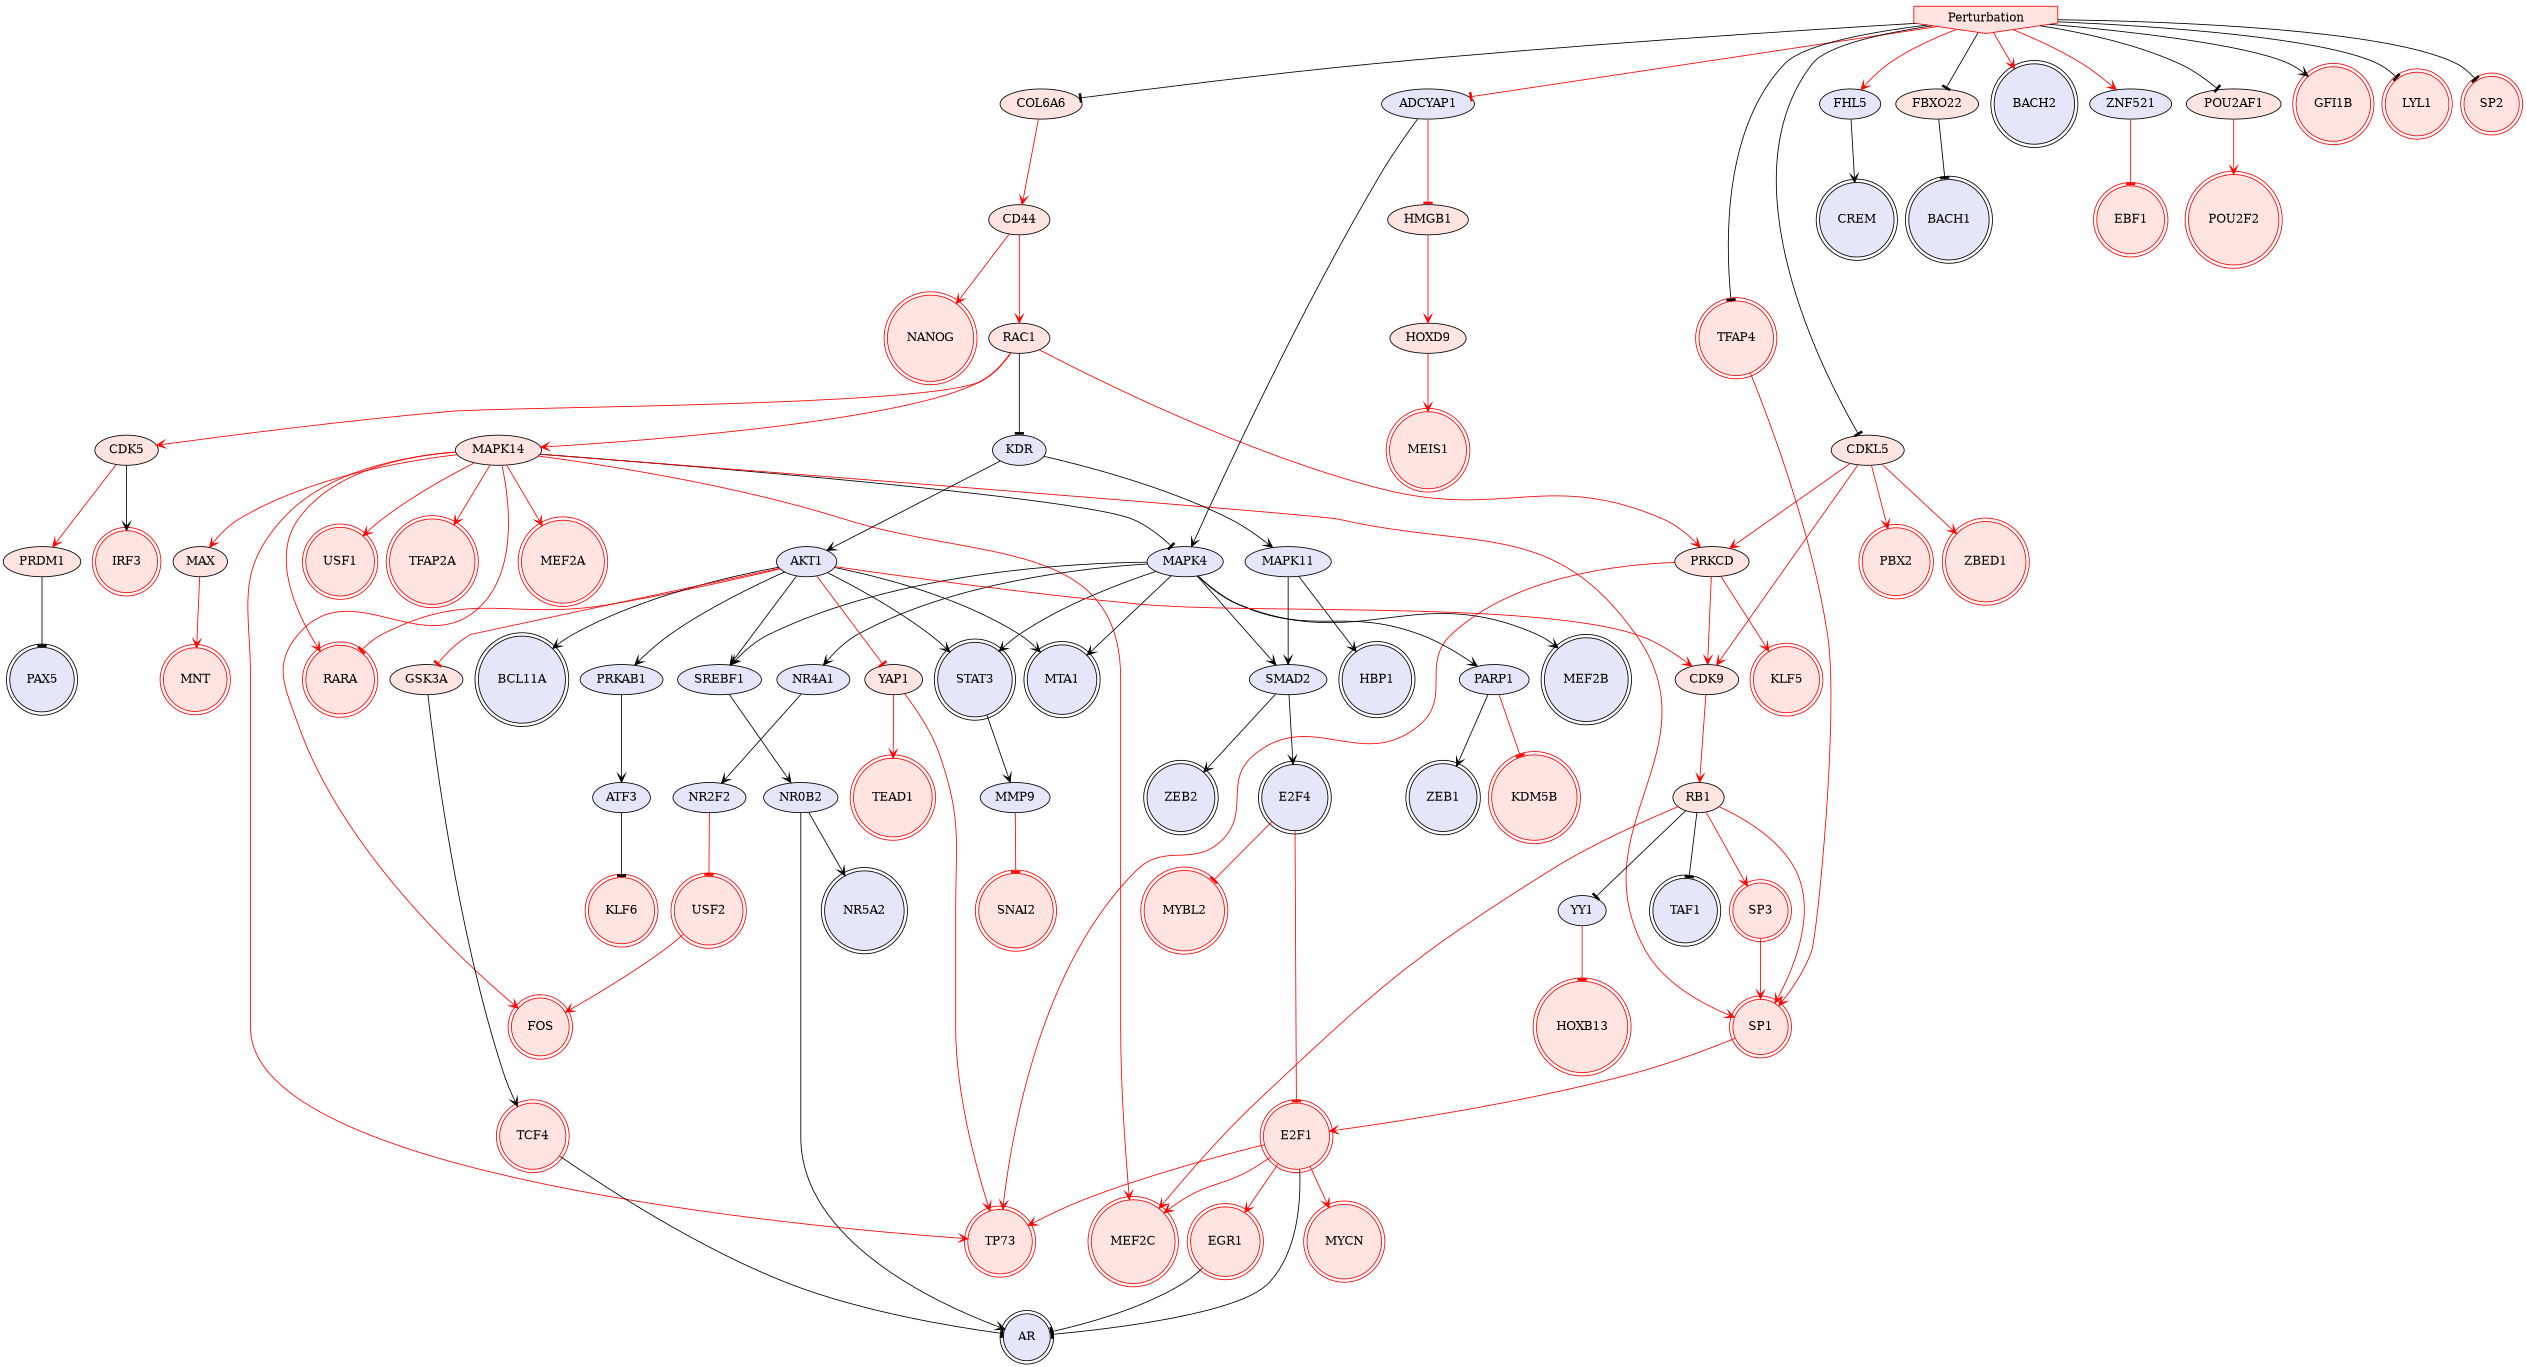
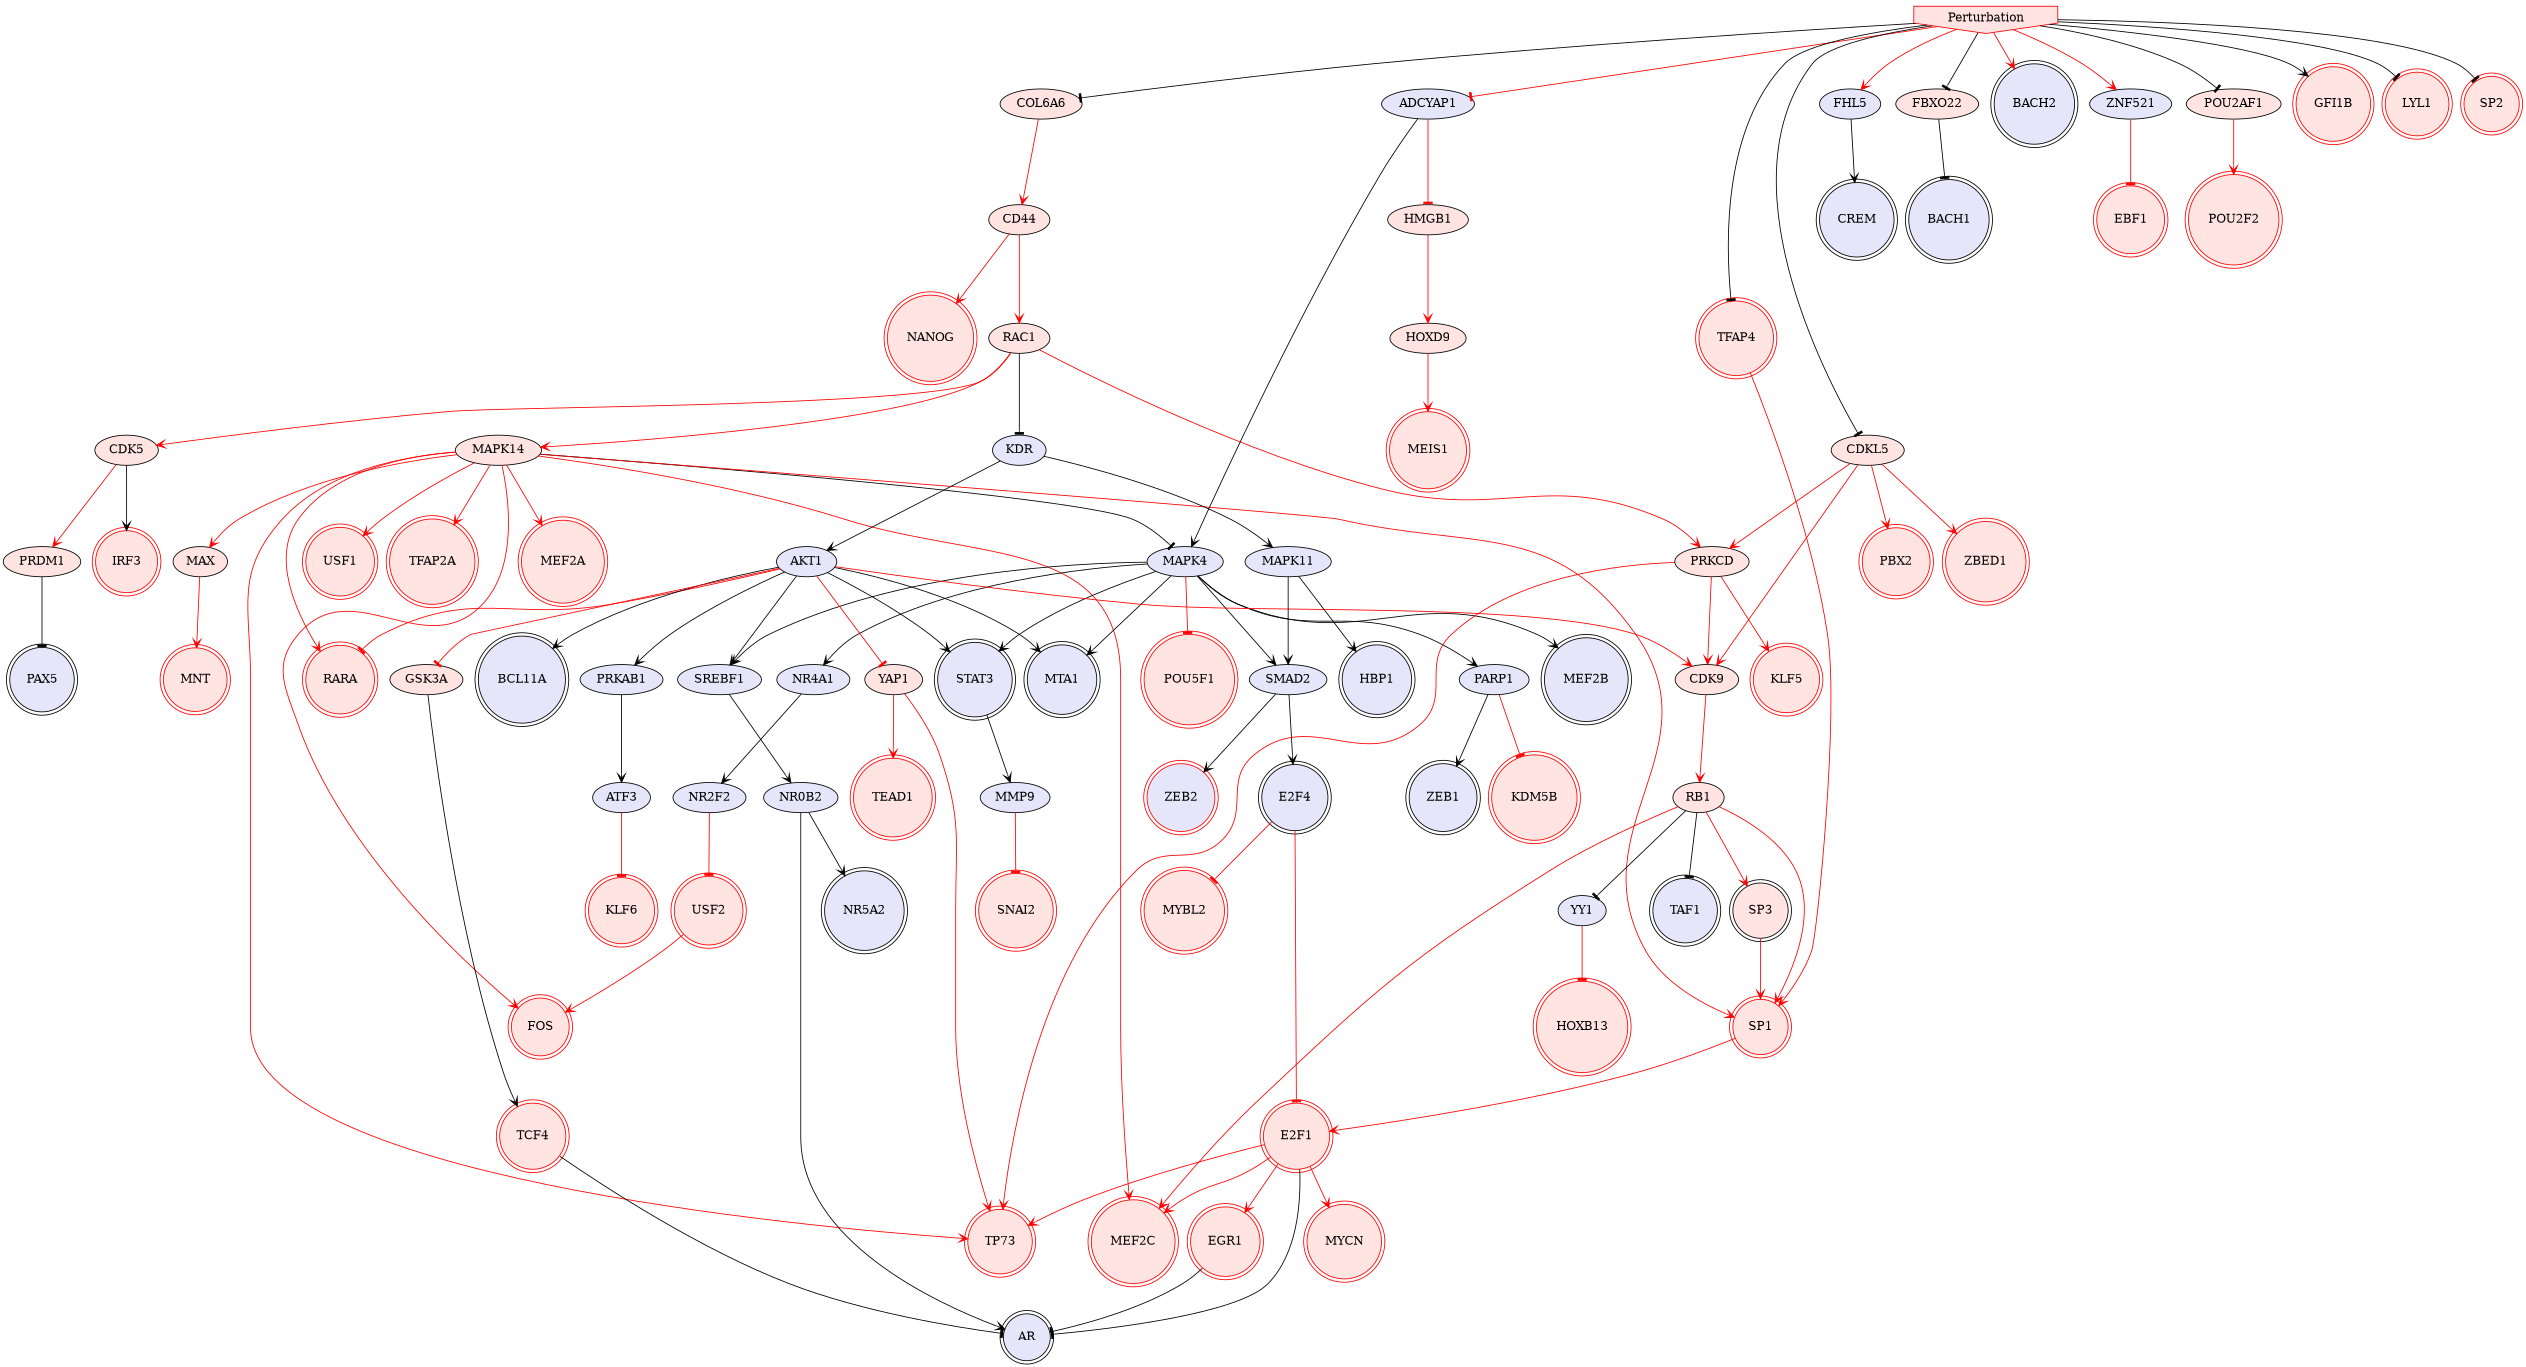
none -> (1189, 680)
(1181, 798) -> (1181, 798)
(622, 843) -> (622, 843)
(1761, 911) -> (1761, 911)
